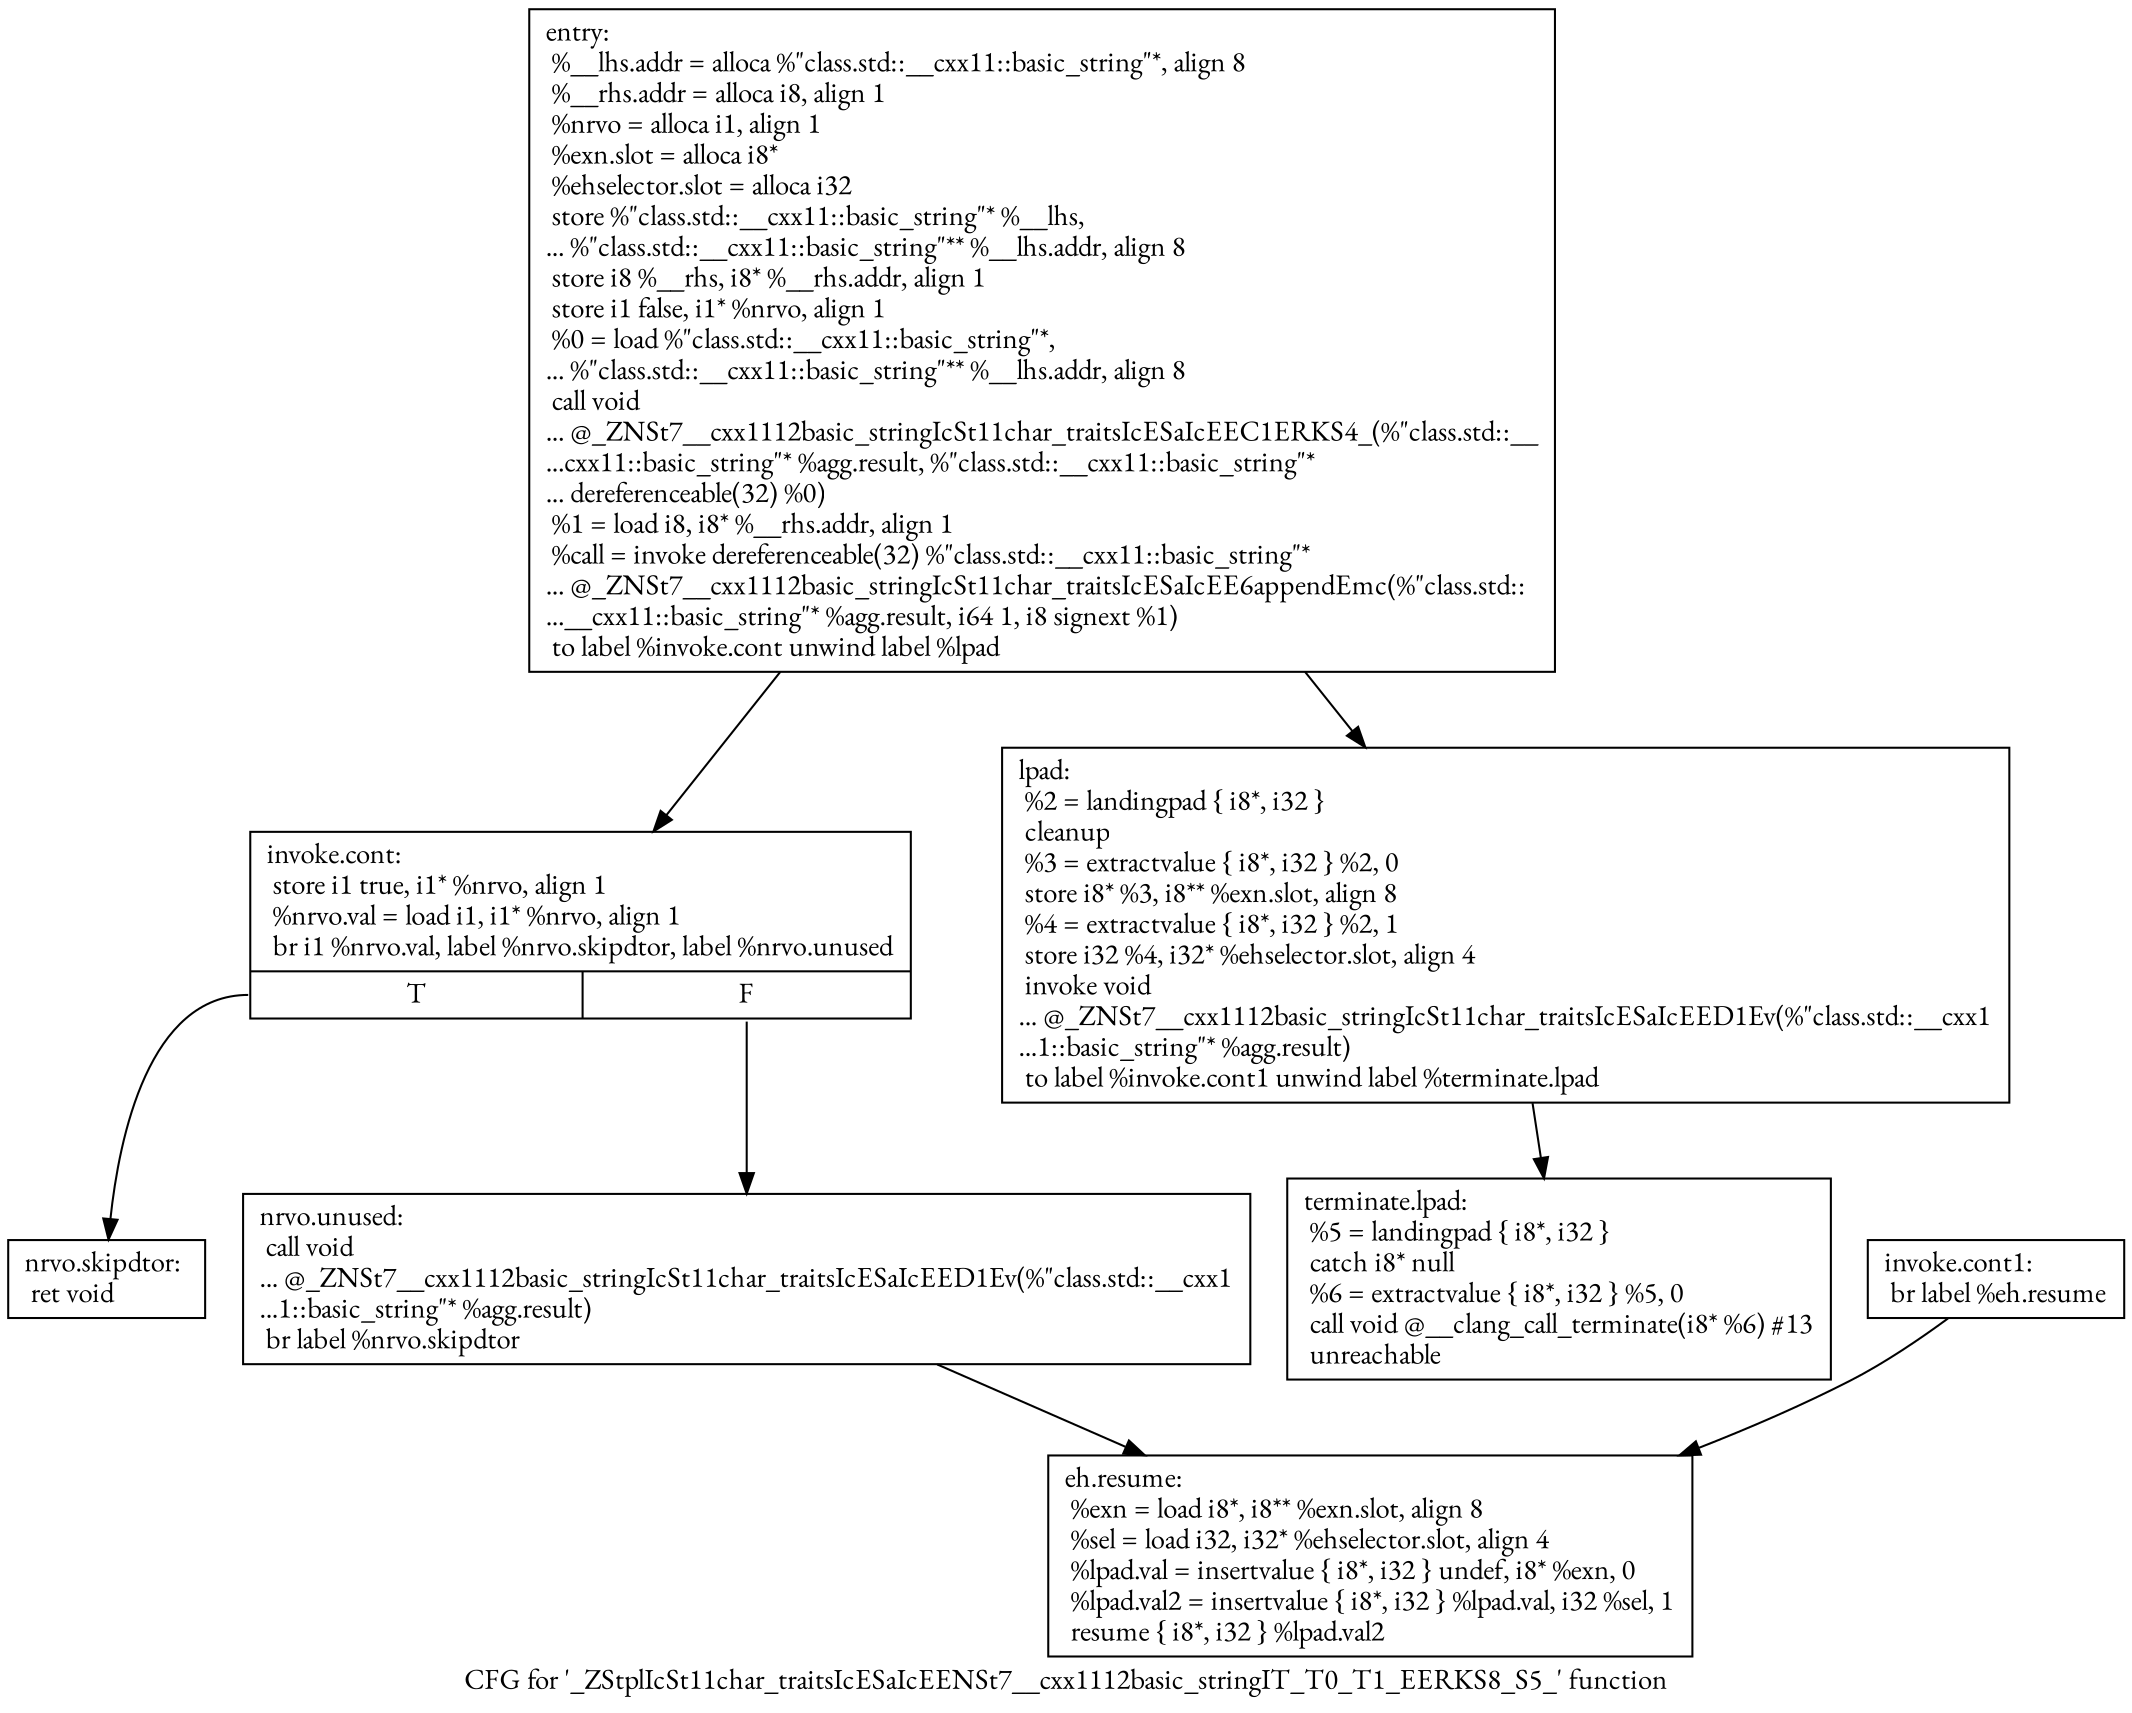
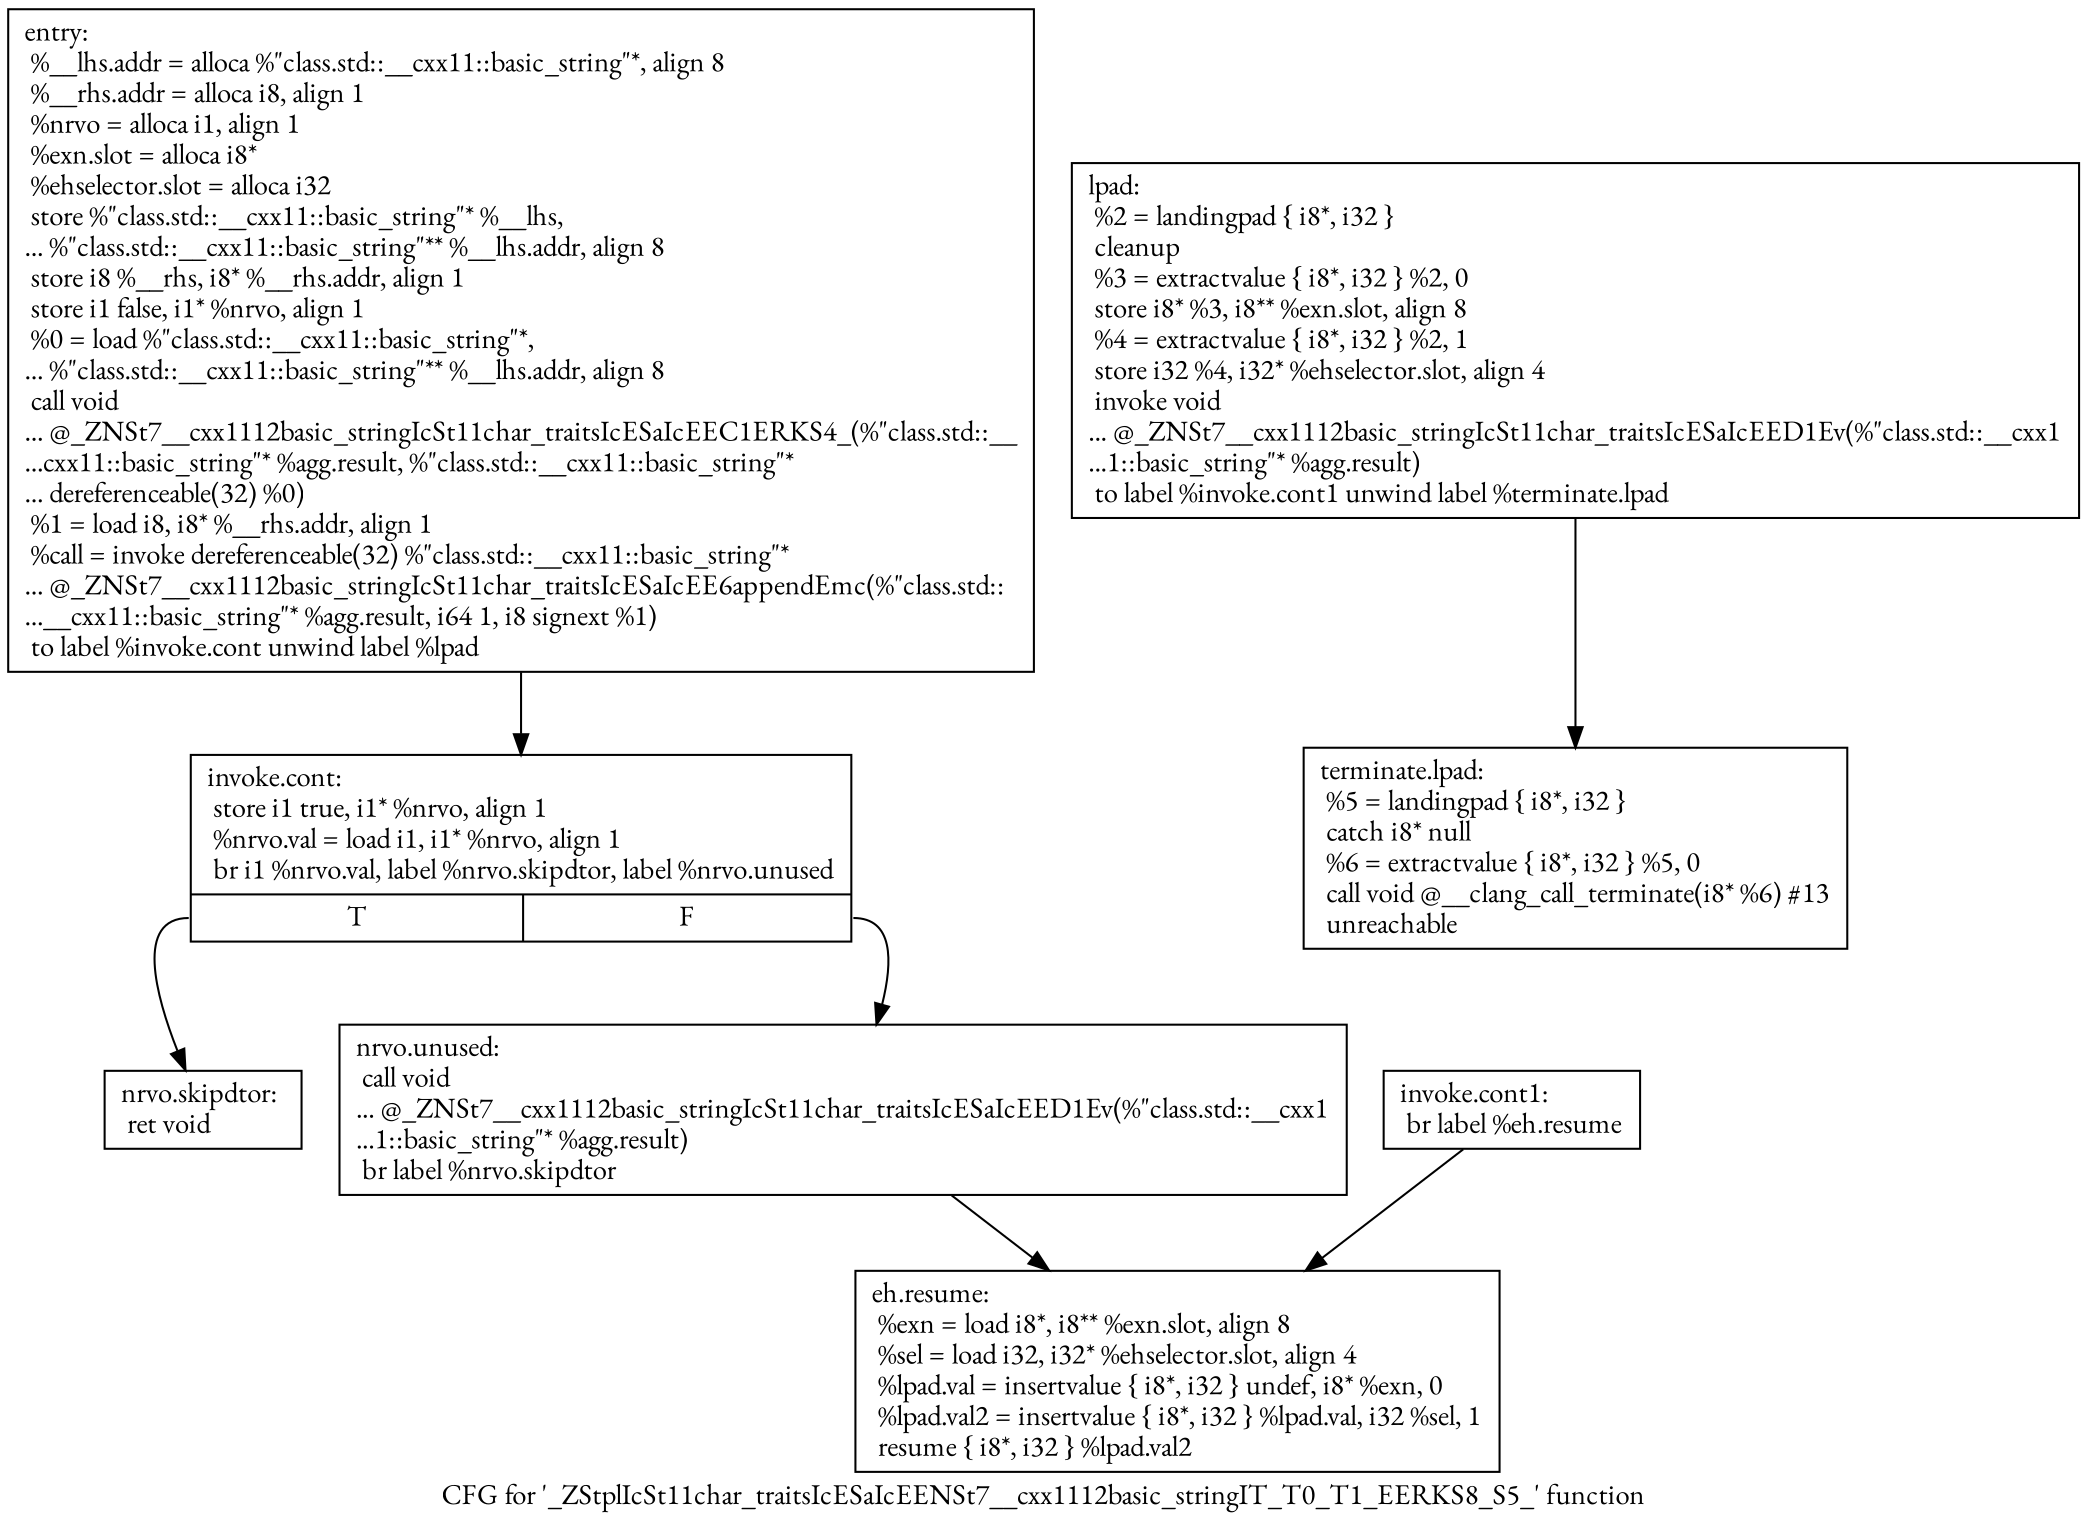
(1329, 702) -> none
